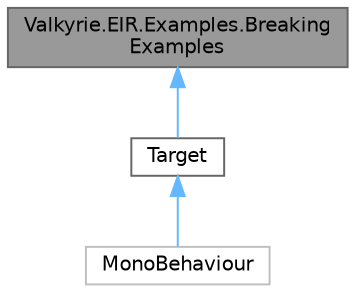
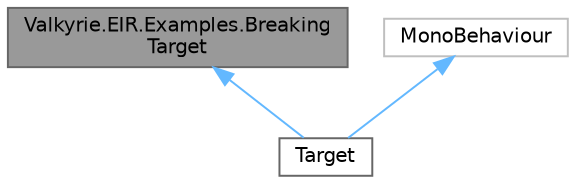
(178, 38) -> (178, 38)
(178, 221) -> (393, 103)
